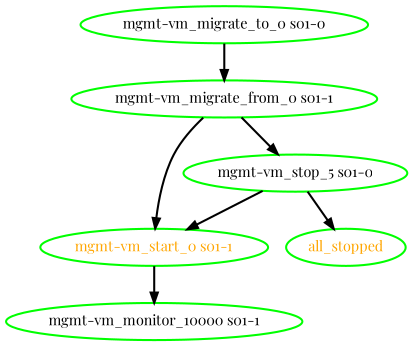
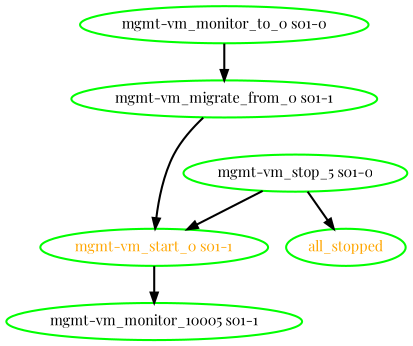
(224, 25) -> (224, 25)
(256, 132) -> none
(154, 322) -> (154, 322)
